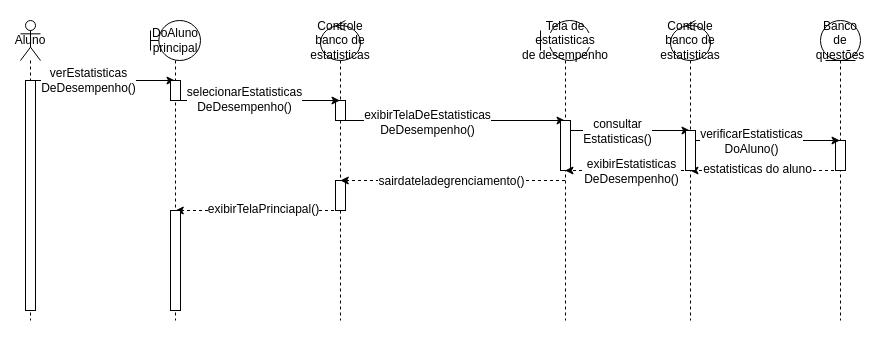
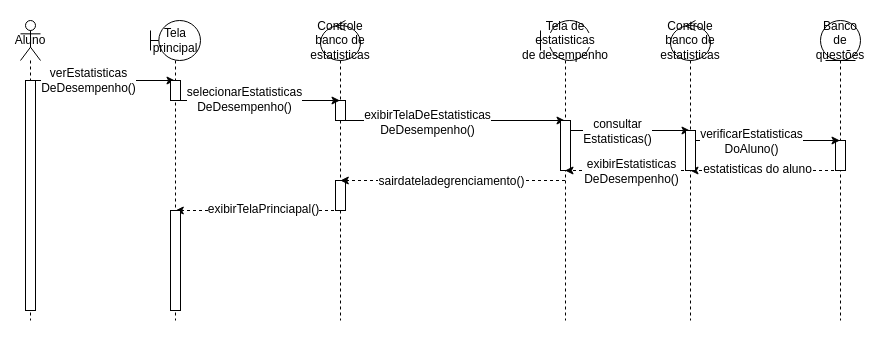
(176, 41) -> (176, 41)
